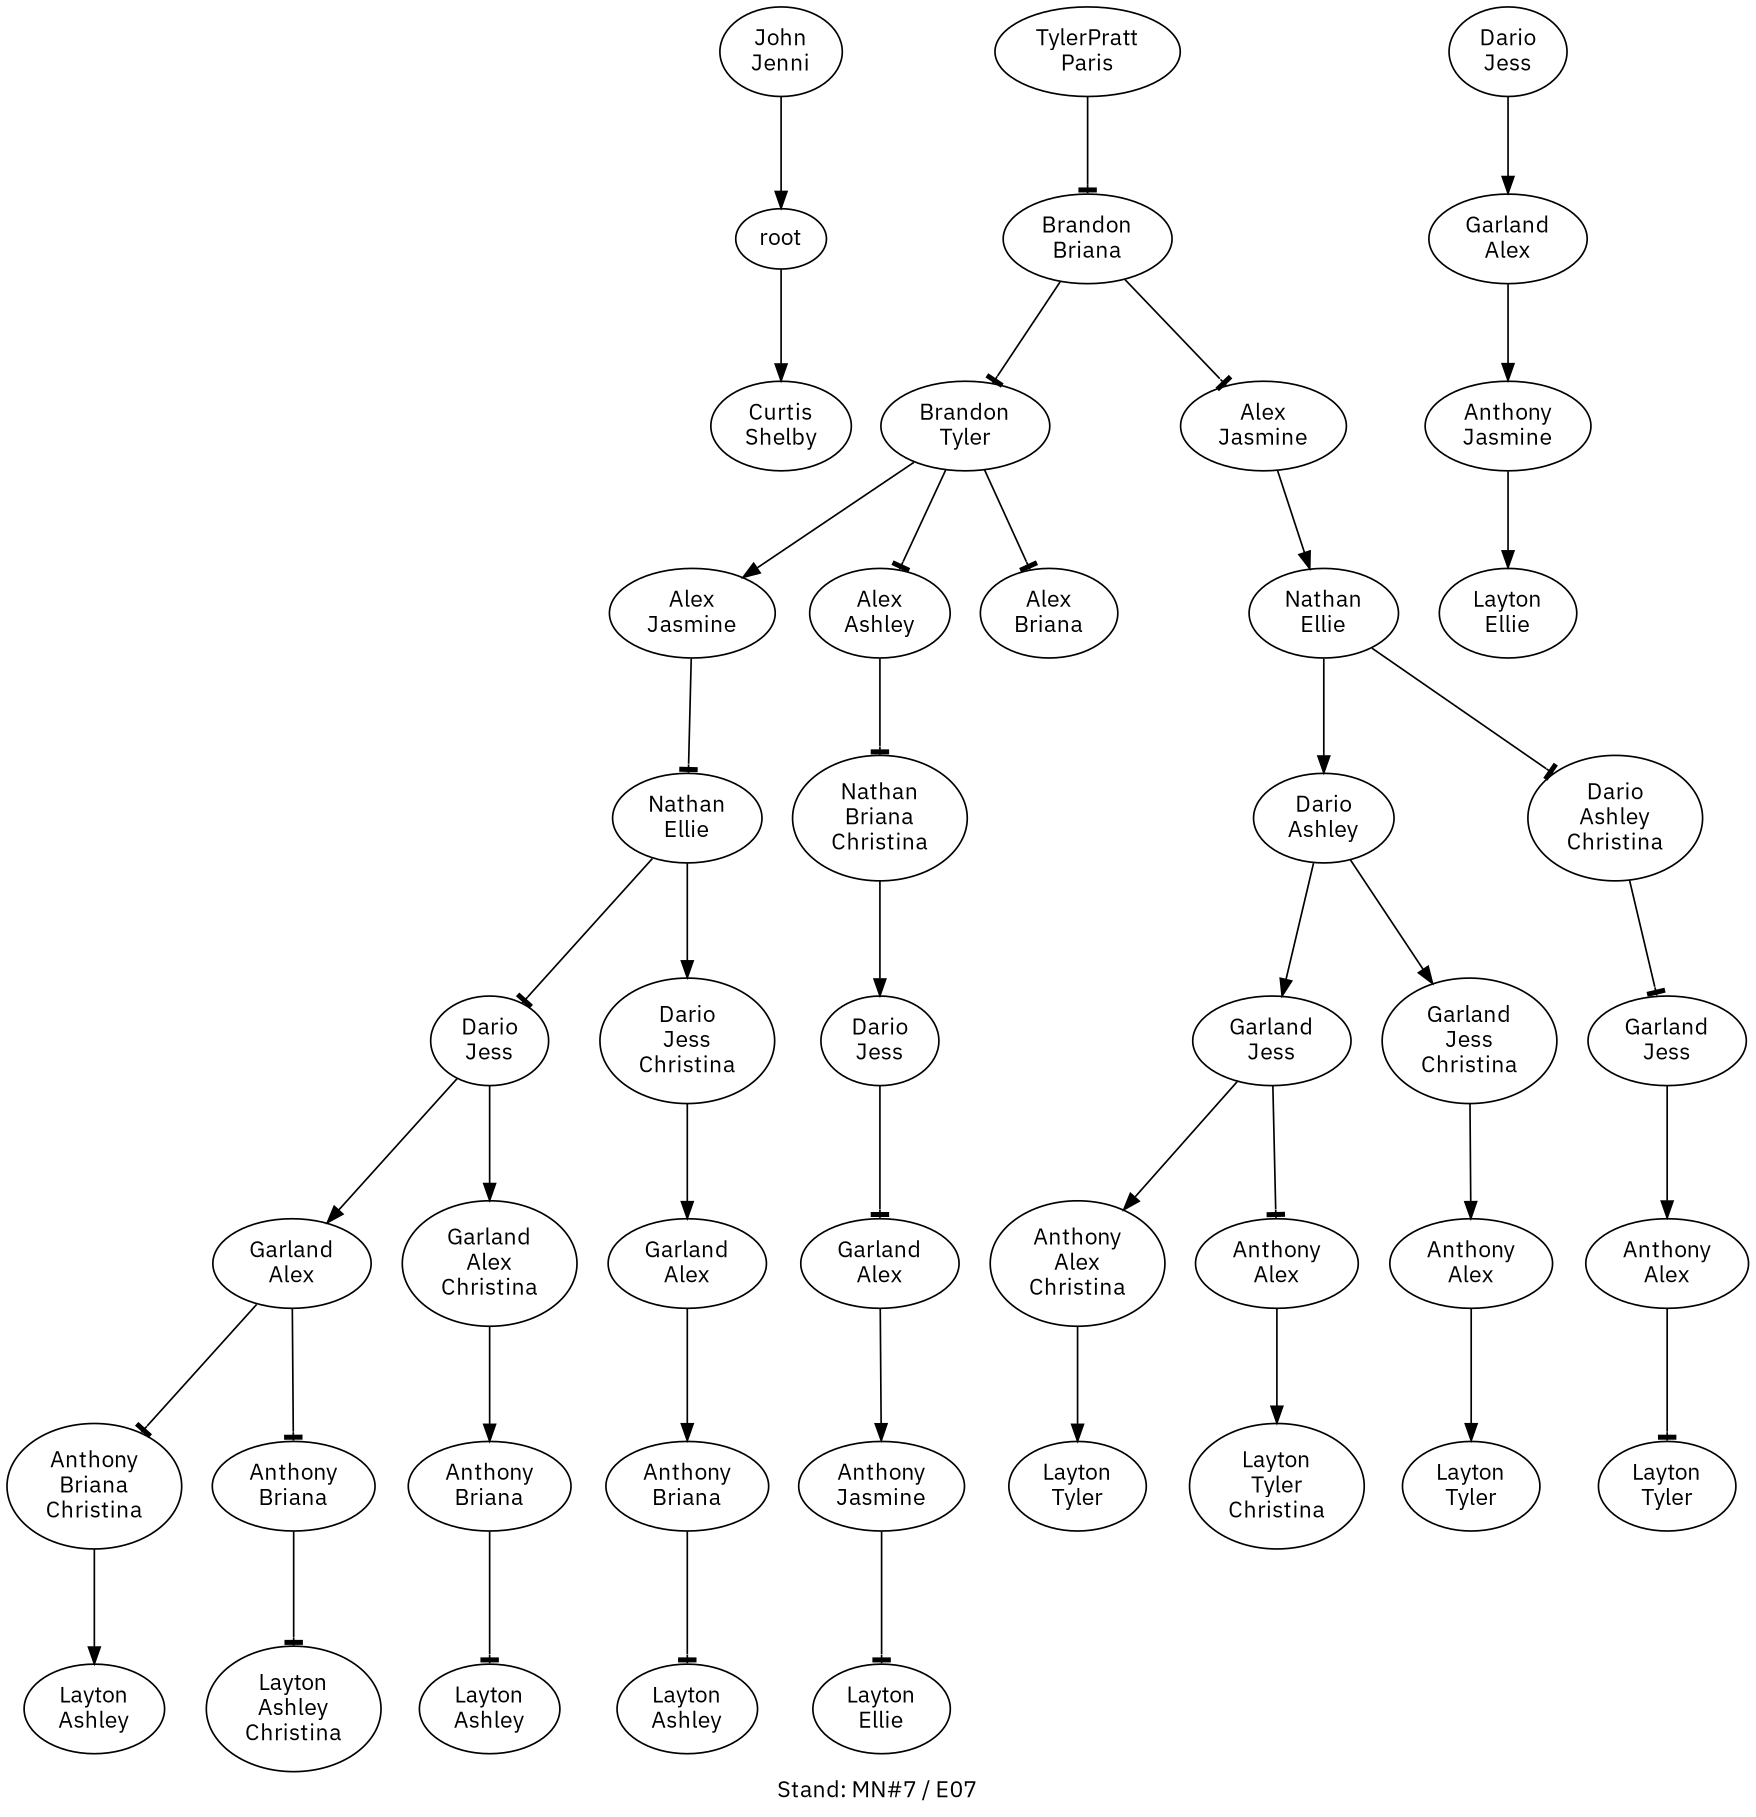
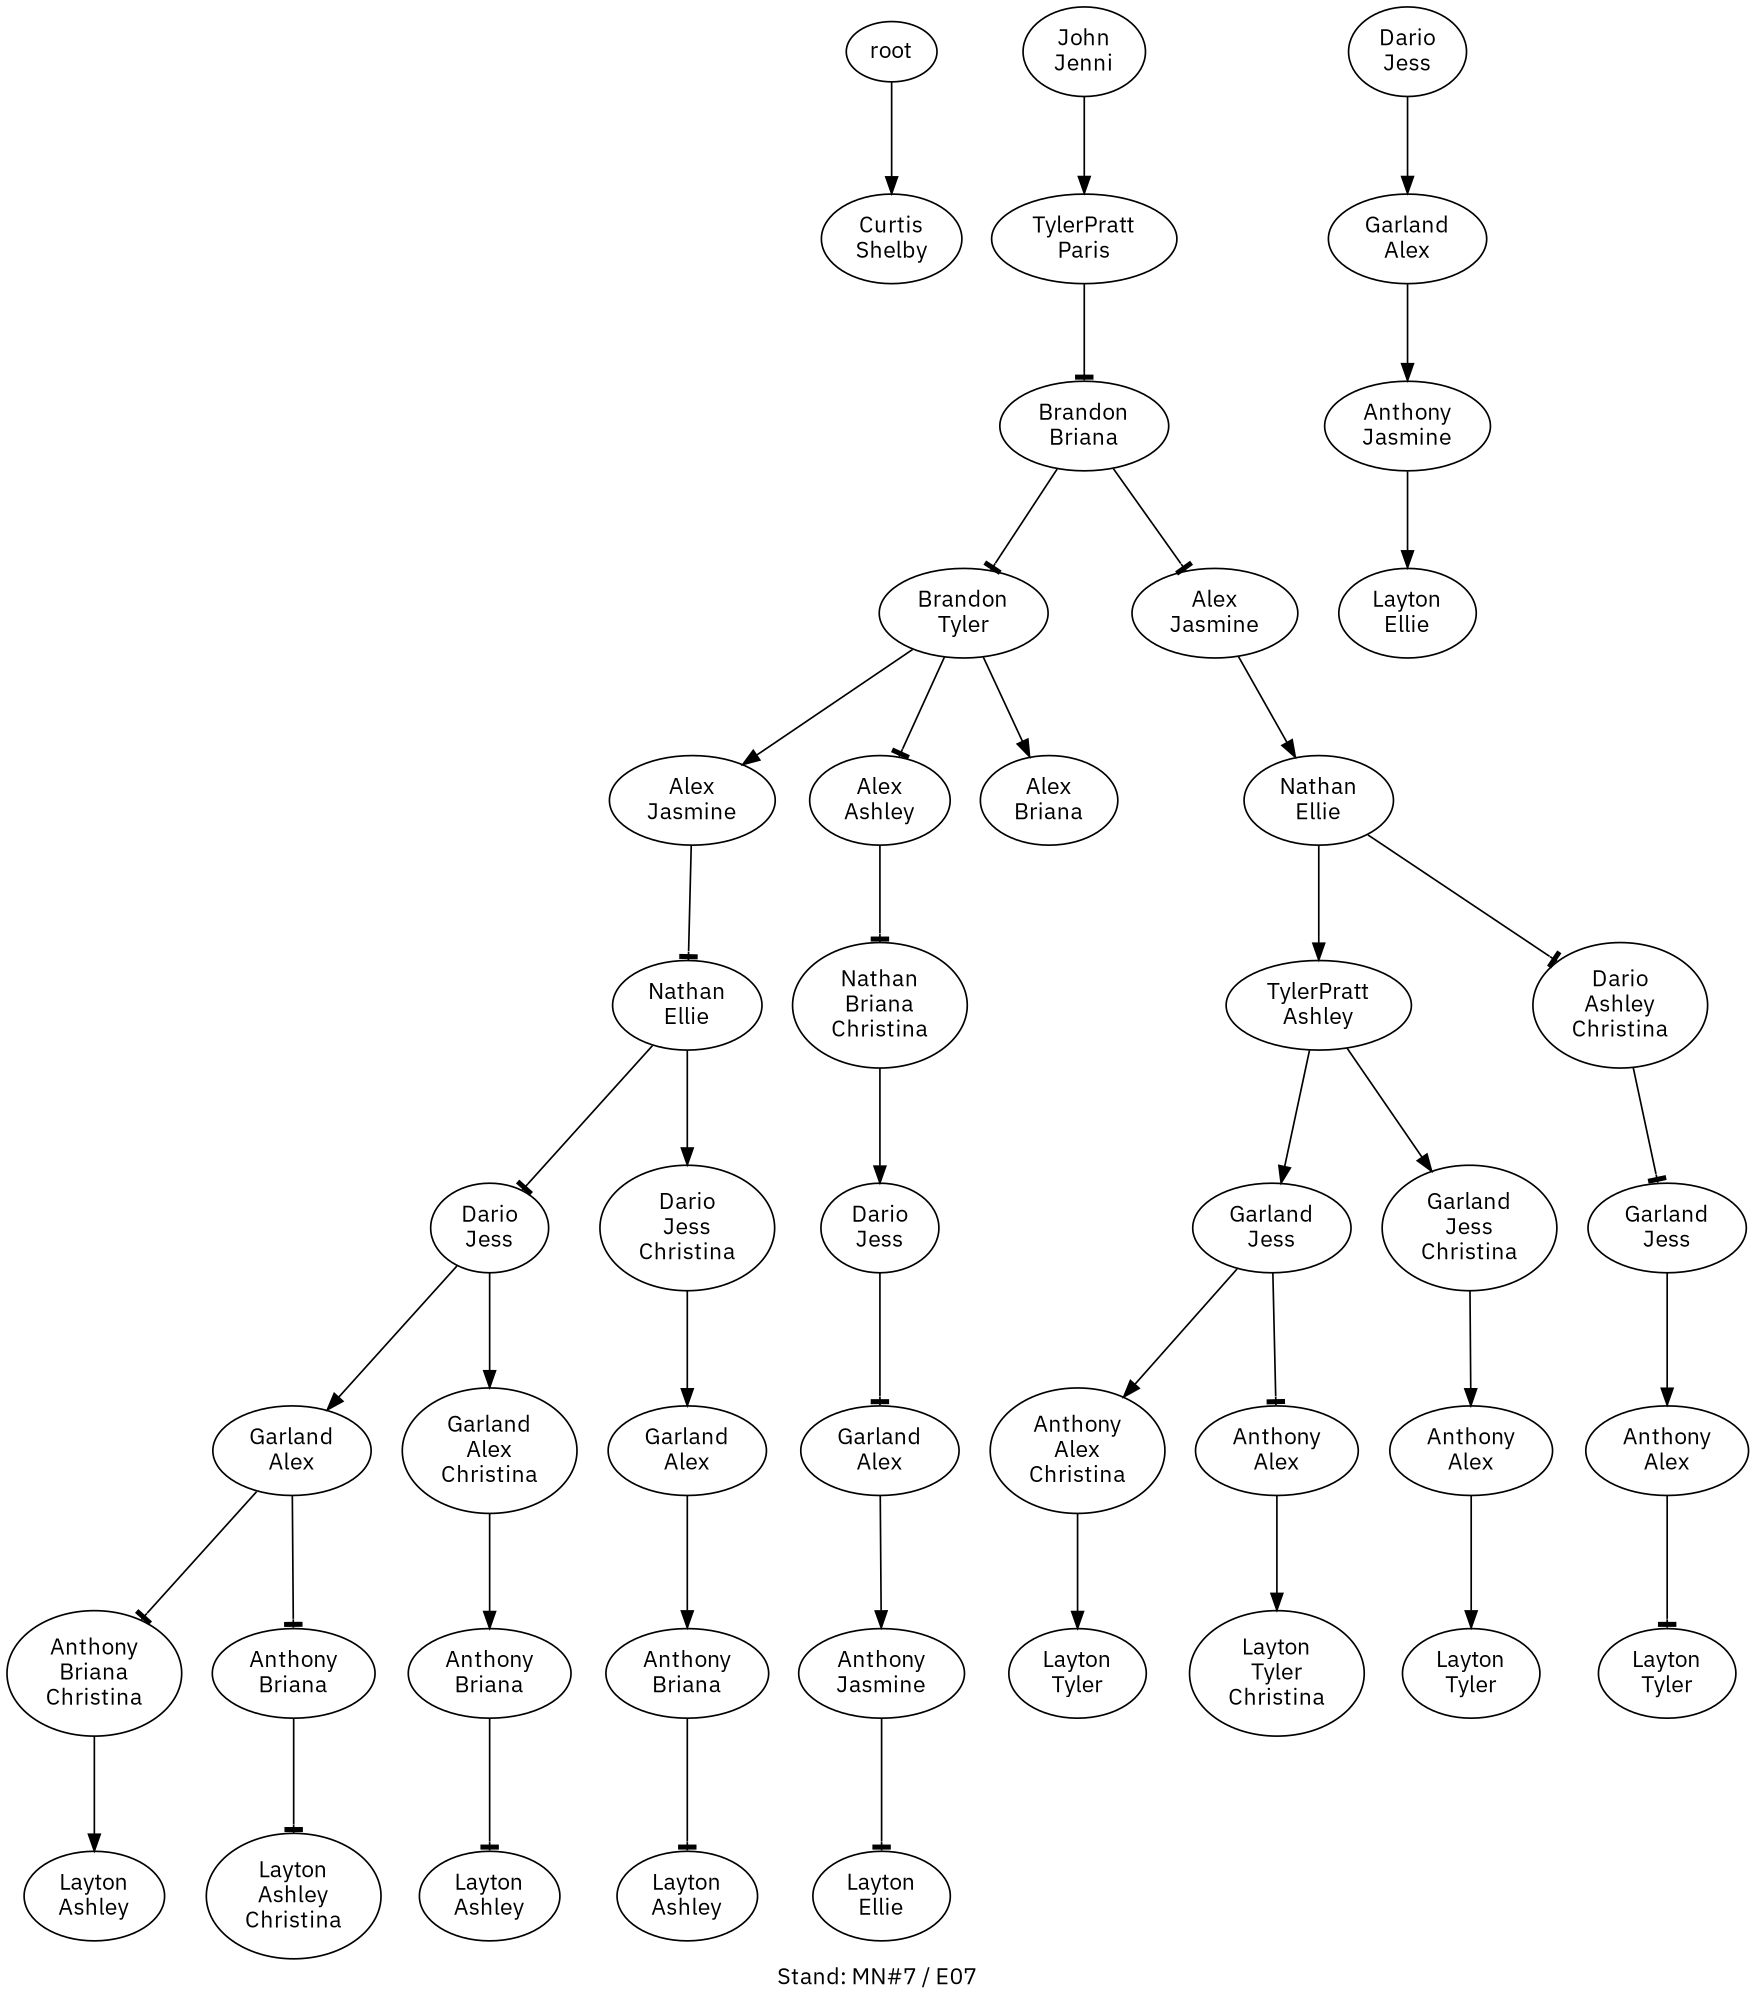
(781, 144) -> (1084, 137)
(1005, 516) -> (1003, 699)
(1324, 818) -> (1319, 1005)
